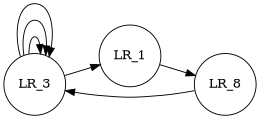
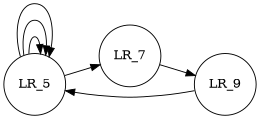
(130, 56) -> (130, 56)
(35, 84) -> (35, 84)
(225, 84) -> (225, 84)
